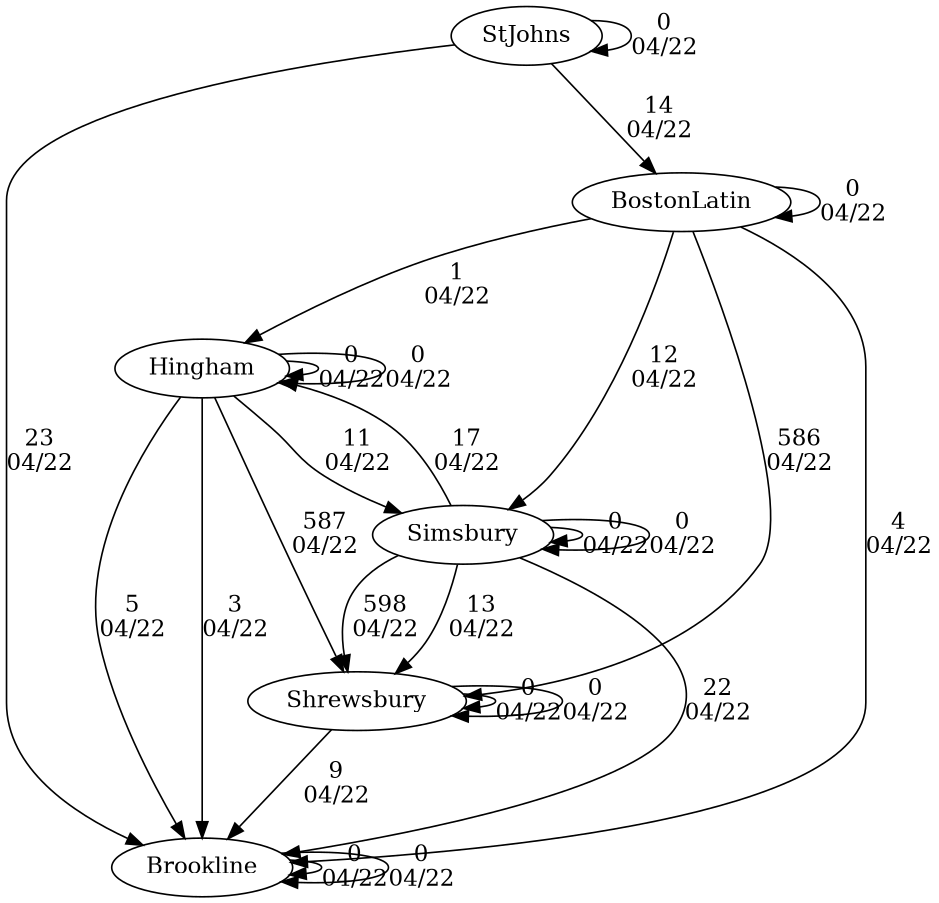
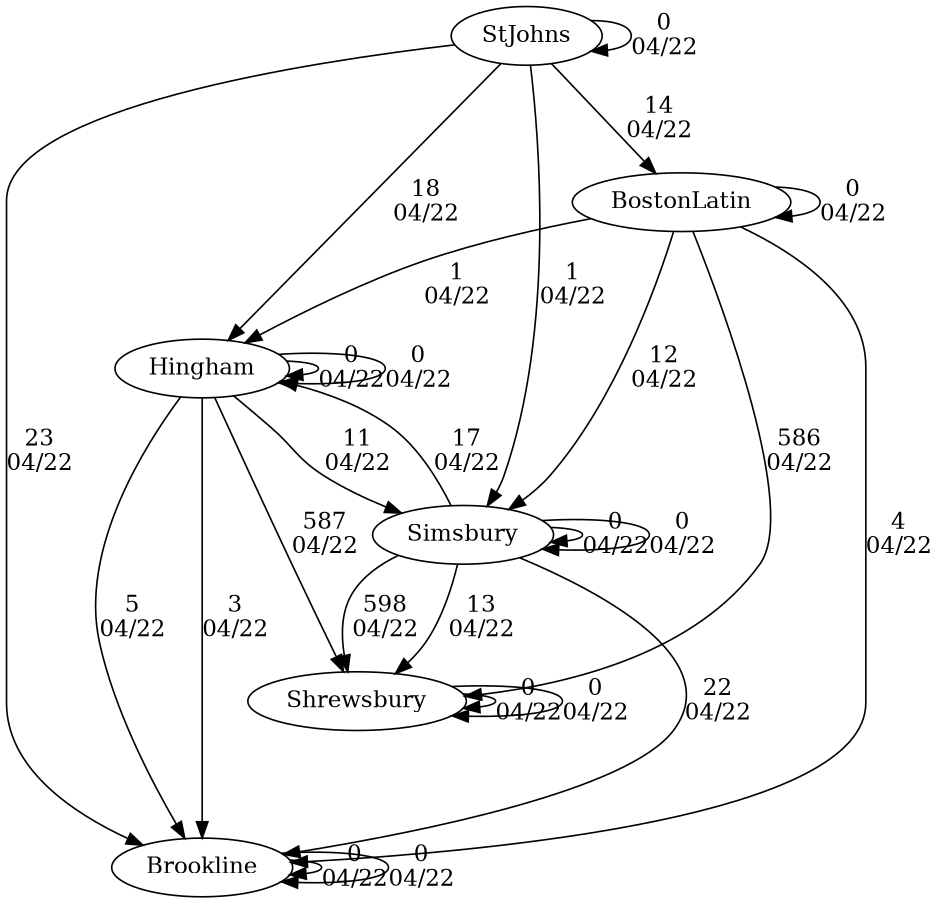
none -> (370, 196)
none -> (538, 281)
(285, 778) -> none
